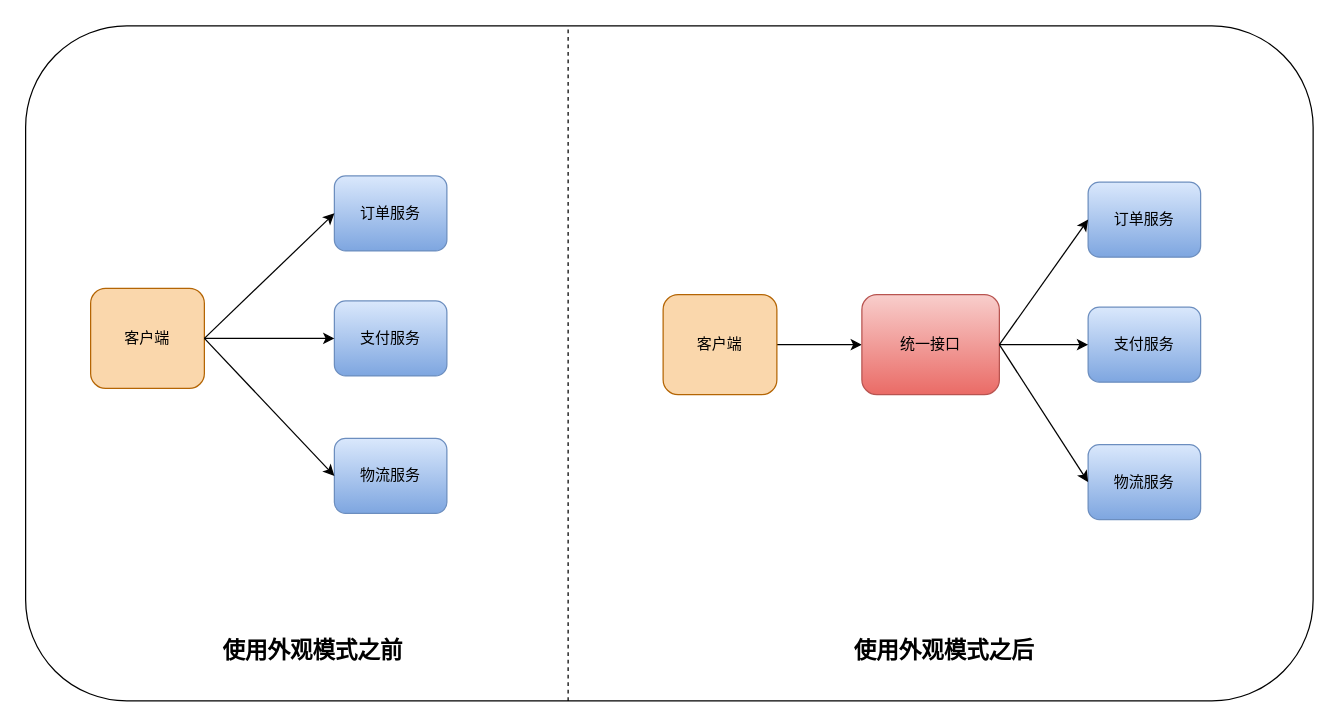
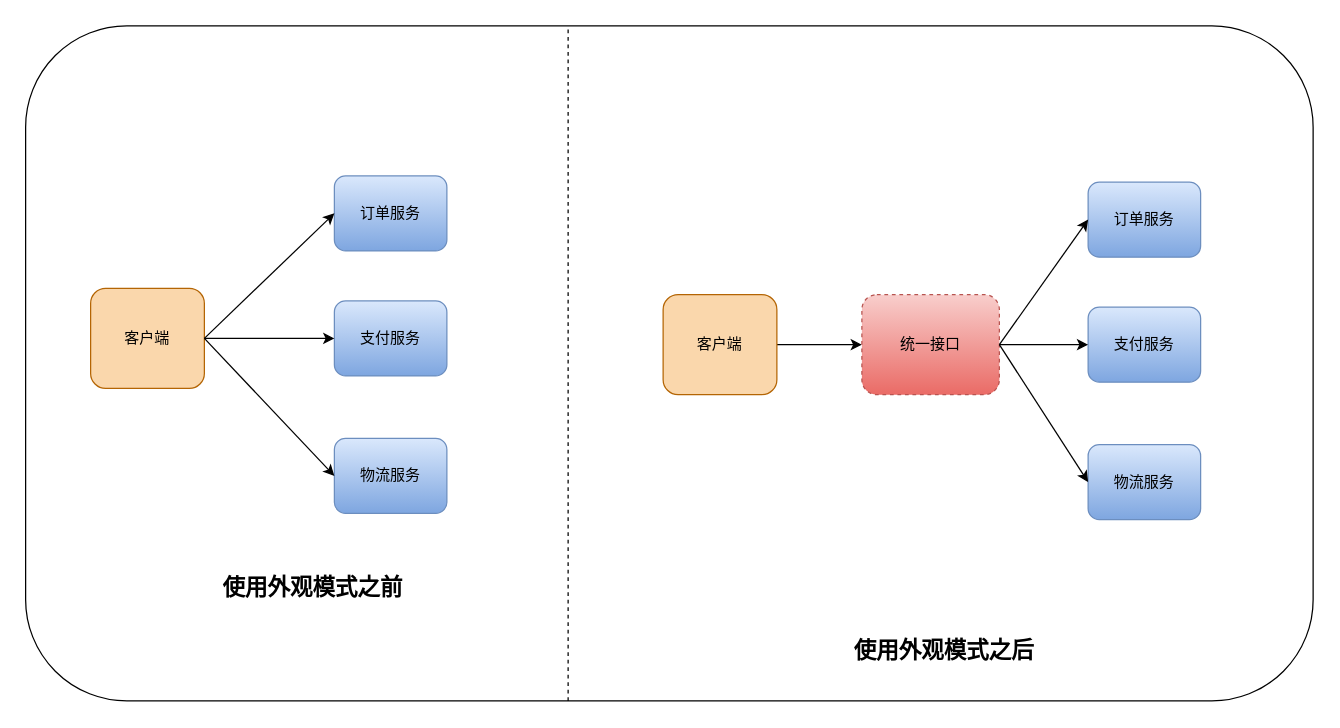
(931, 344) -> (931, 344)
(313, 651) -> (313, 588)
